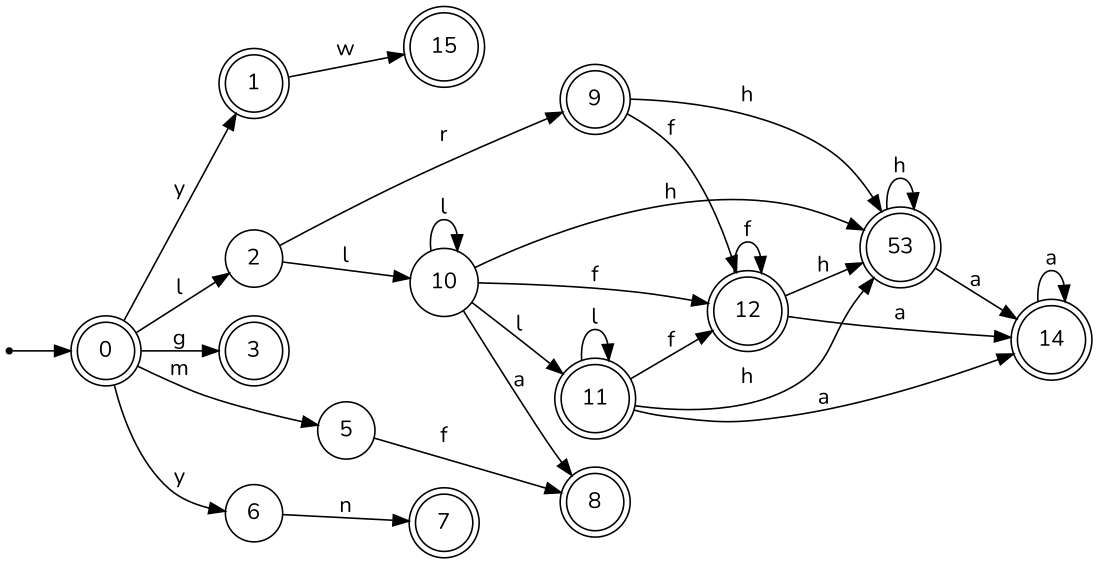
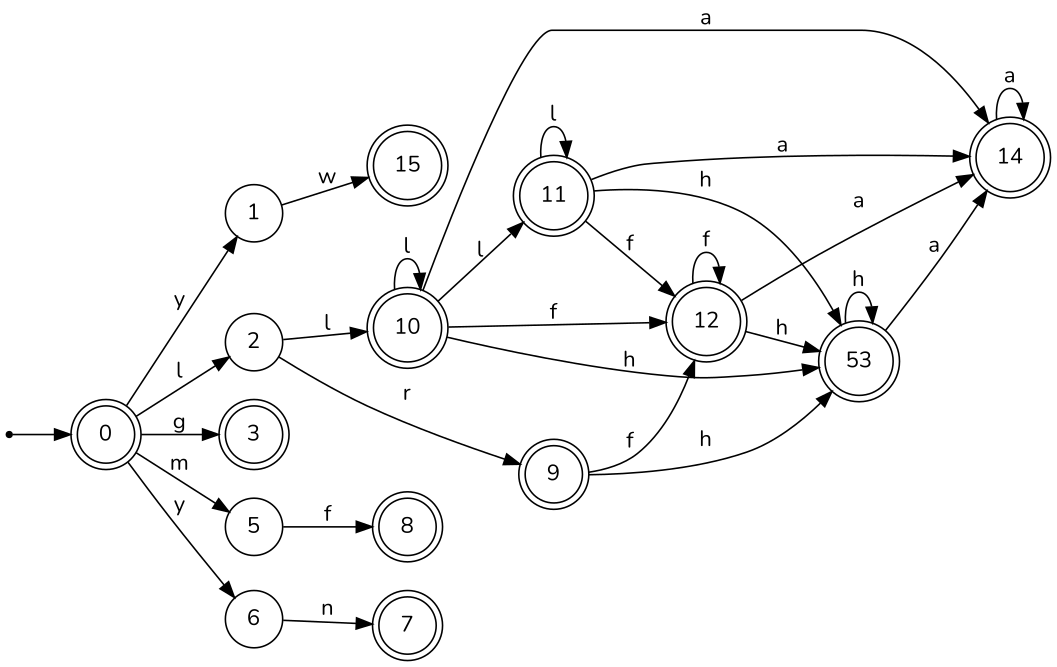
(254, 83) -> (254, 213)
(444, 282) -> (408, 328)
(512, 388) -> (634, 30)
